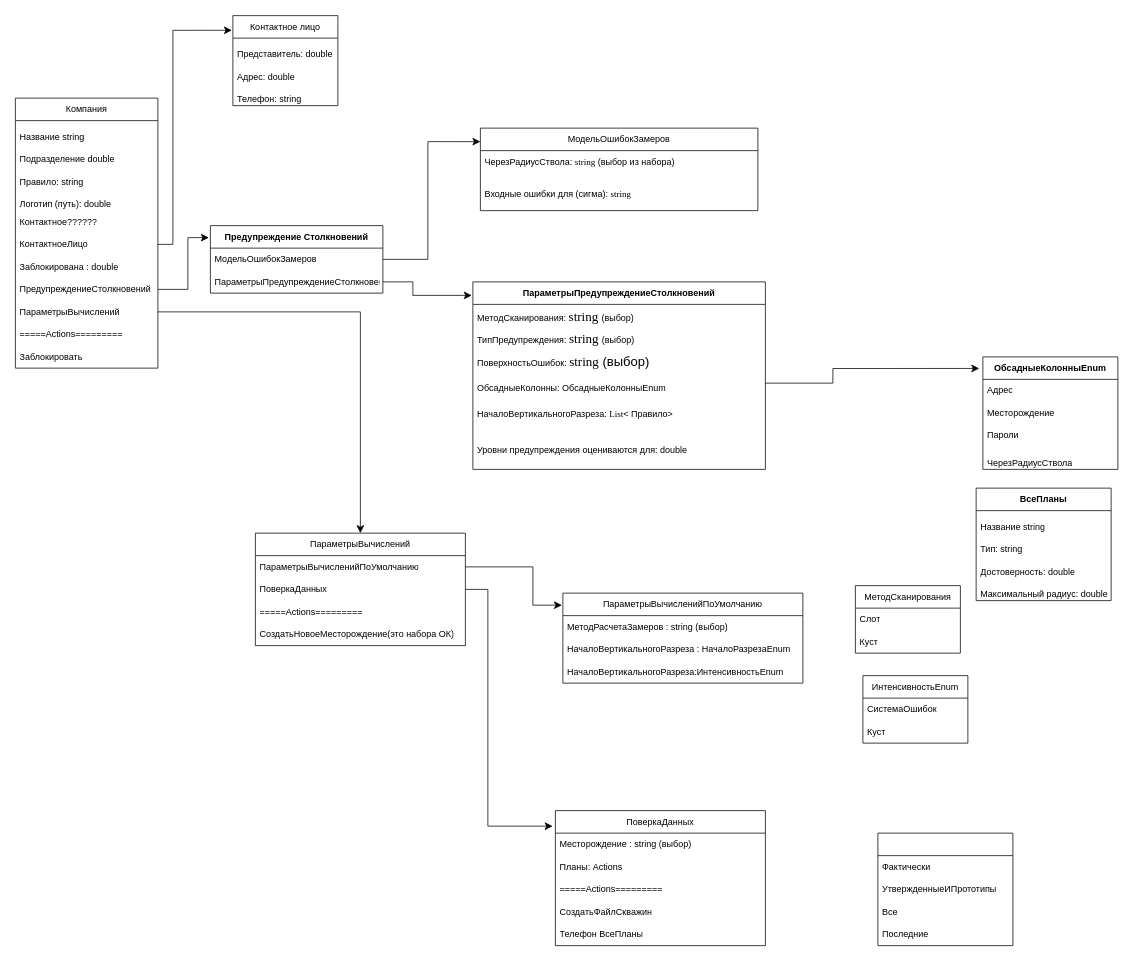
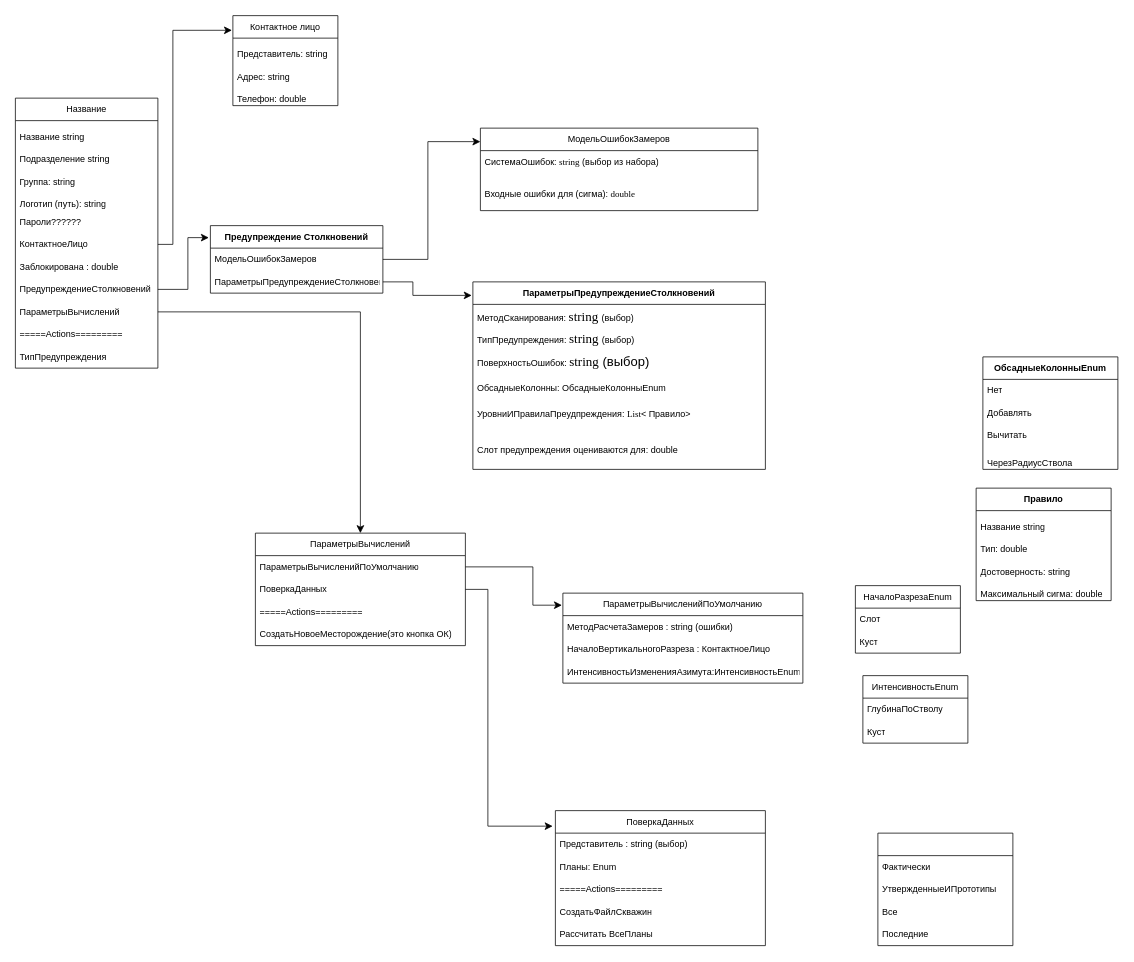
(286, 49) -> (286, 49)
(267, 72) -> (267, 72)
(272, 94) -> (272, 94)
(87, 109) -> (87, 109)
(68, 154) -> (68, 154)
(586, 162) -> (576, 162)
(54, 177) -> (52, 177)
(564, 192) -> (564, 192)
(71, 199) -> (71, 199)
(60, 222) -> (50, 222)
(53, 357) -> (63, 357)
(902, 368) -> none
(1000, 390) -> (995, 390)
(579, 413) -> (584, 413)
(1020, 413) -> (1010, 413)
(1002, 435) -> (1008, 435)
(584, 450) -> (579, 450)
(1044, 499) -> (1044, 499)
(1005, 544) -> (1005, 544)
(1030, 567) -> (1030, 567)
(1044, 589) -> (1041, 589)
(908, 597) -> (908, 597)
(652, 627) -> (655, 627)
(358, 634) -> (358, 634)
(680, 649) -> (672, 649)
(677, 672) -> (684, 672)
(900, 709) -> (905, 709)
(630, 844) -> (630, 844)
(592, 867) -> (585, 867)
(599, 934) -> (607, 934)
